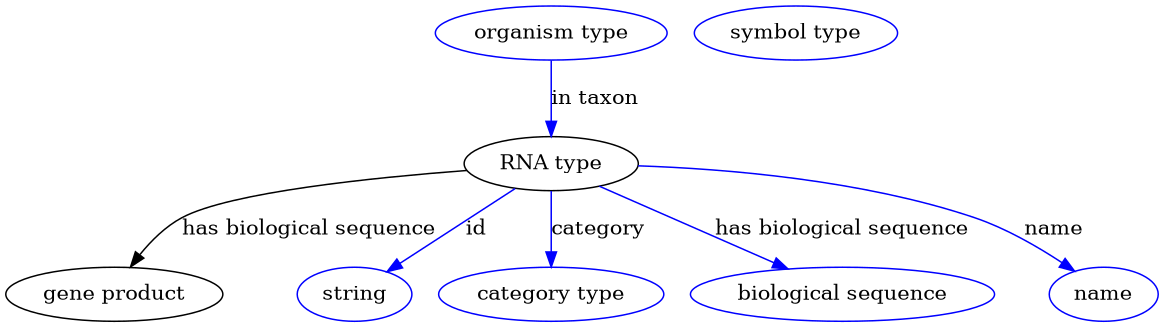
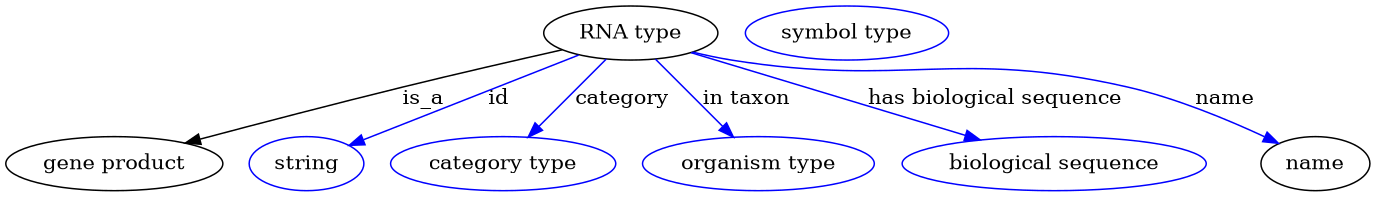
(551, 91) -> (689, 93)
(309, 229) -> (424, 98)
(1104, 294) -> (1315, 164)
